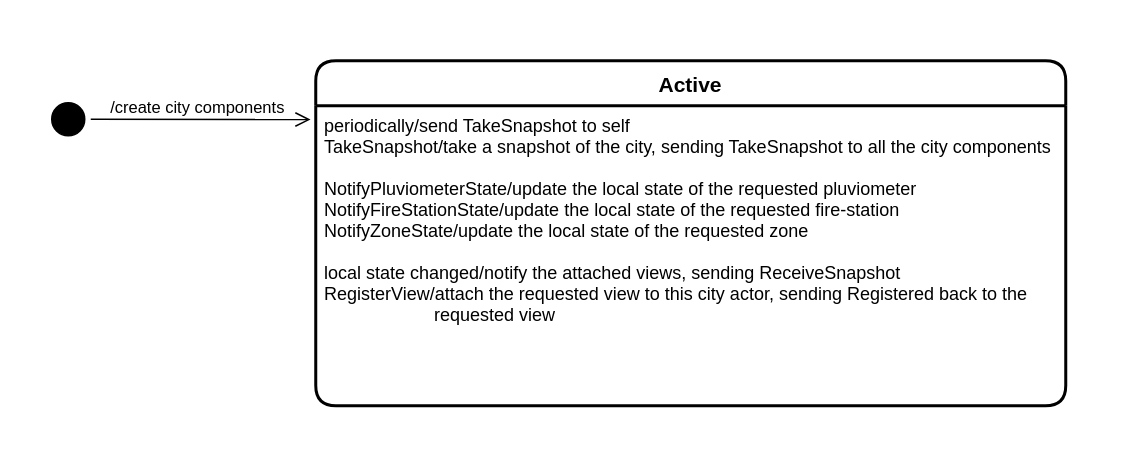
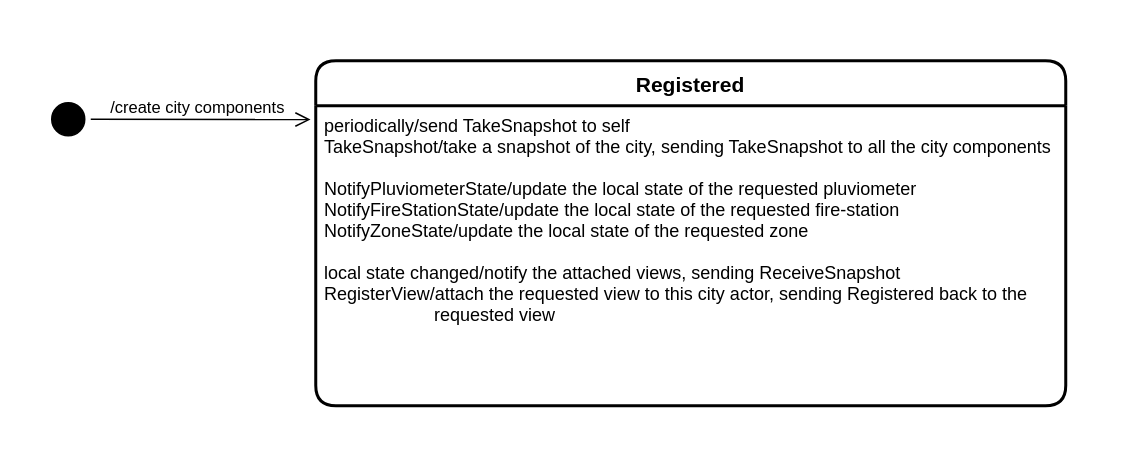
(690, 85) -> (690, 85)
